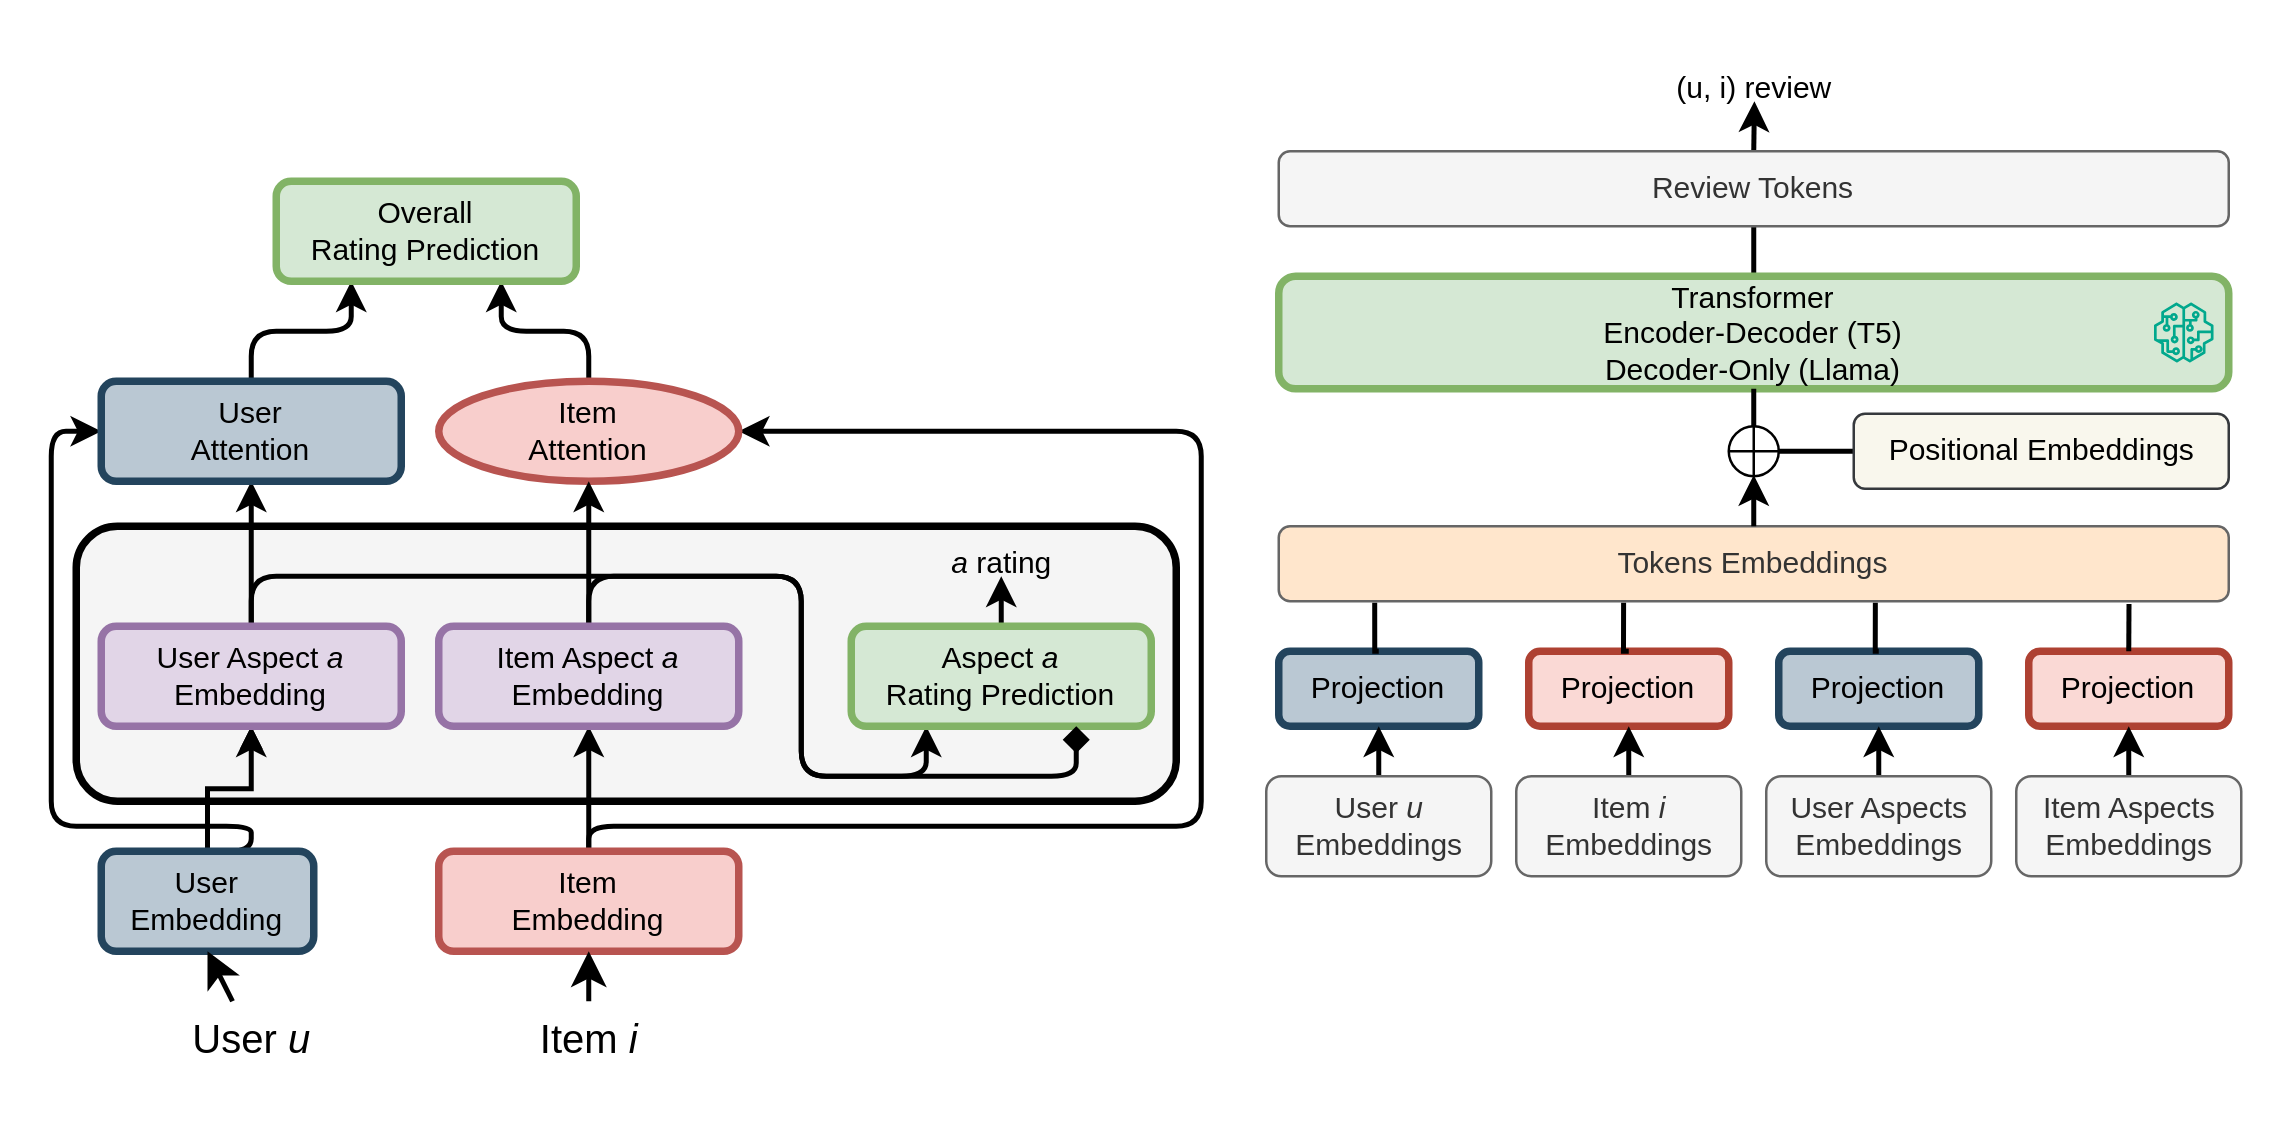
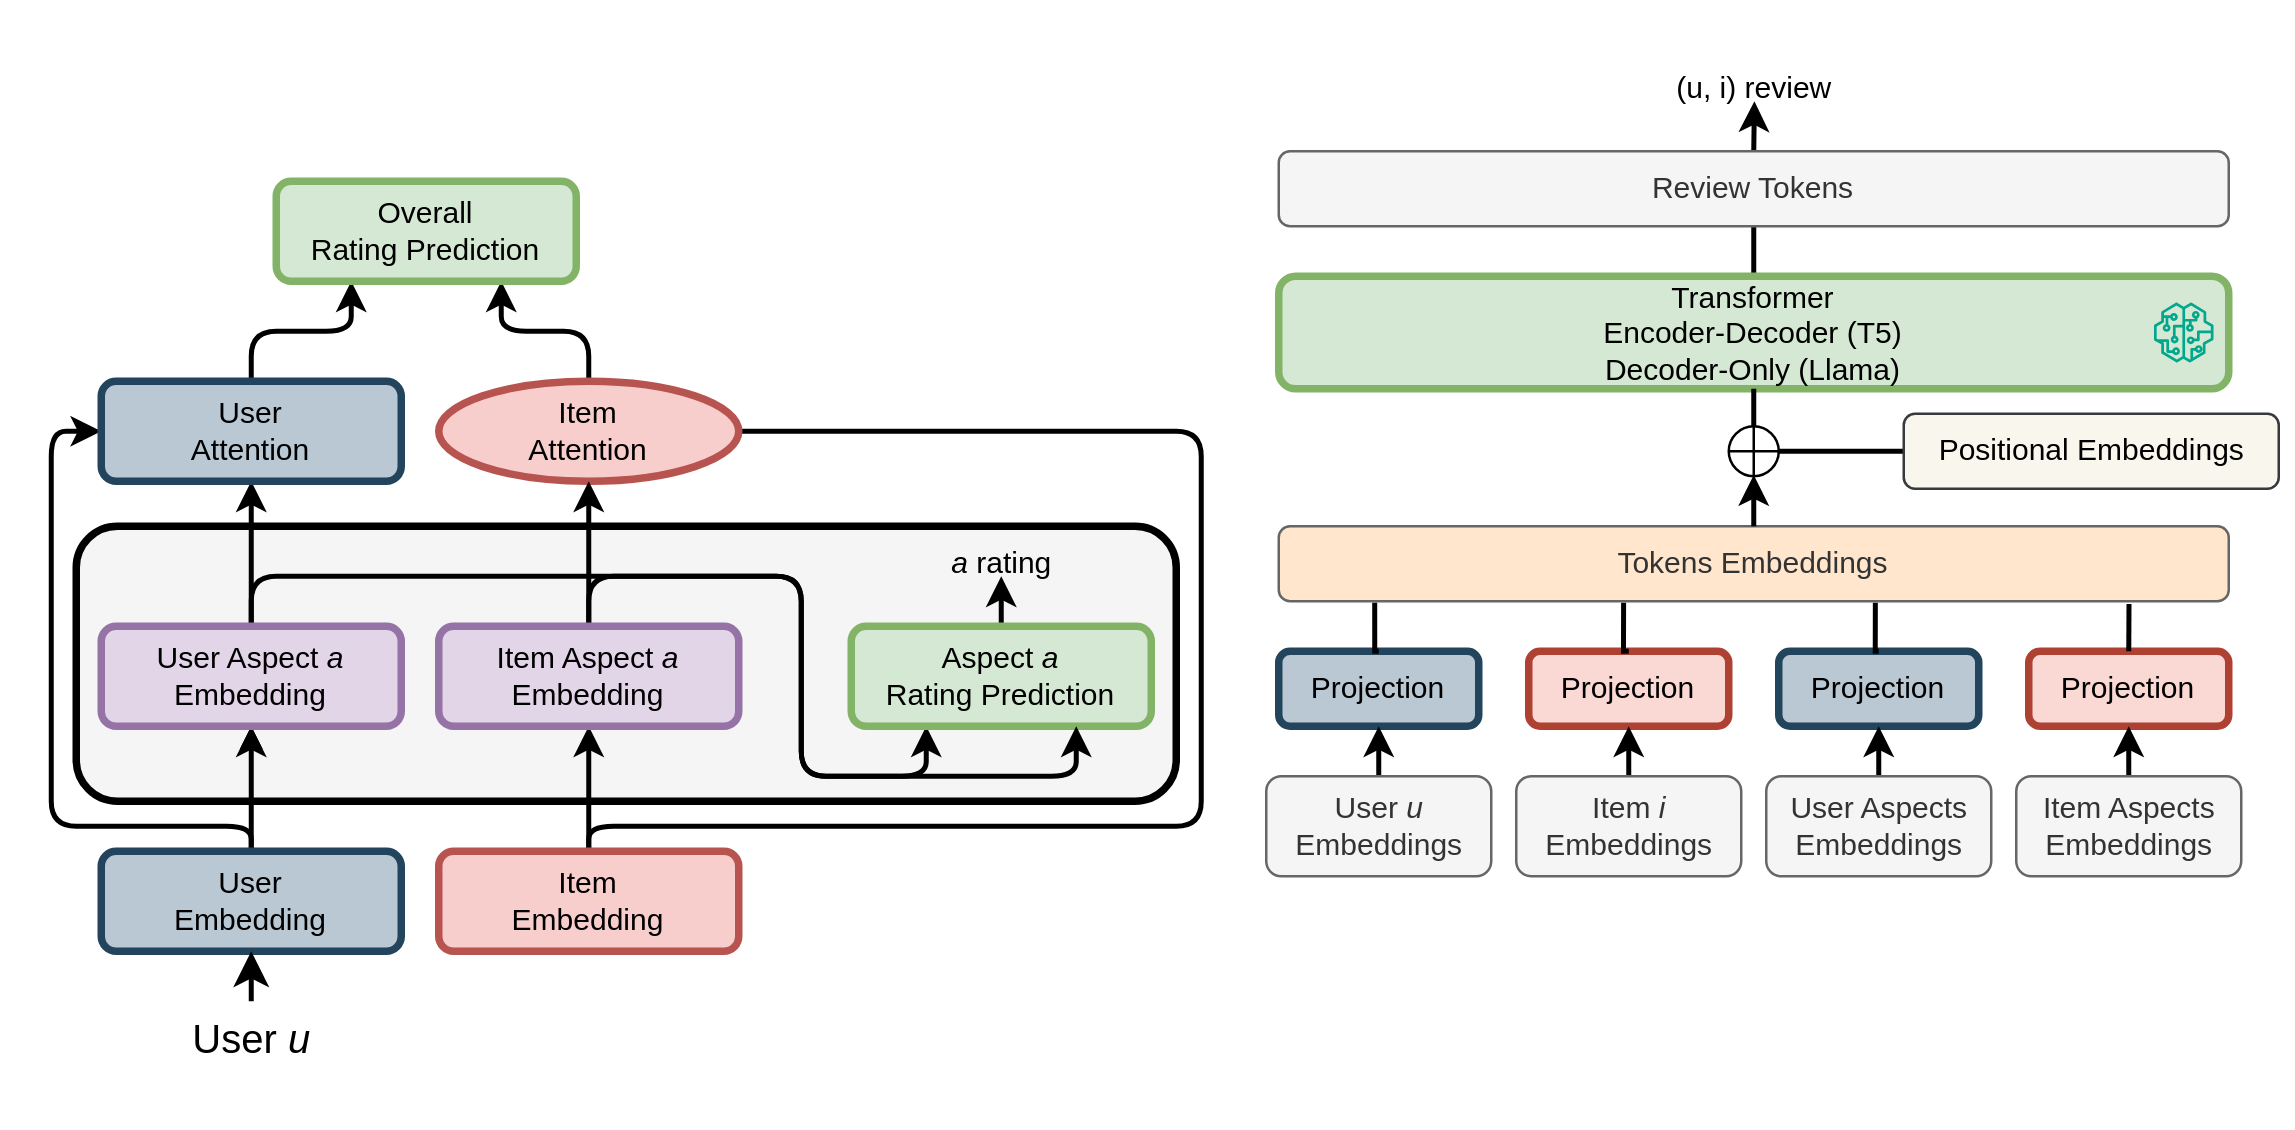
(762, 431) -> (742, 431)
(2041, 451) -> (2091, 451)
(1074, 770) -> (1072, 771)
(208, 901) -> (251, 901)
(589, 989) -> none
(589, 1039) -> none
